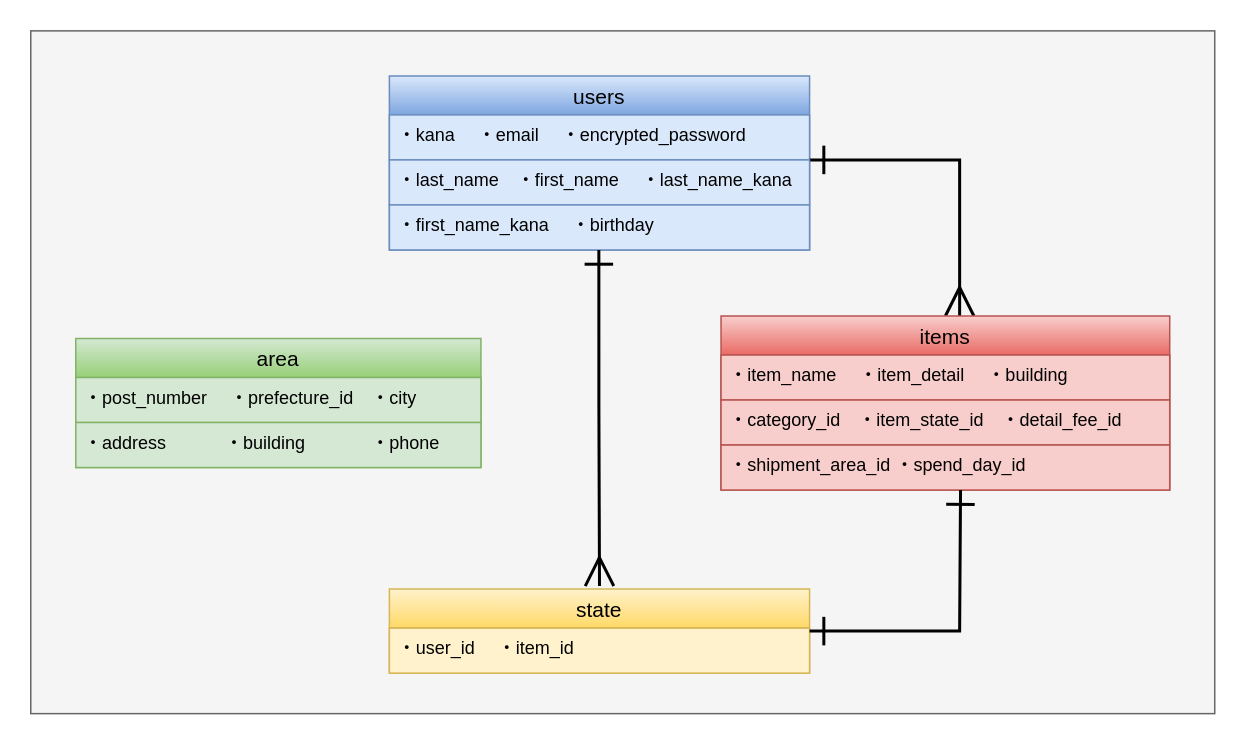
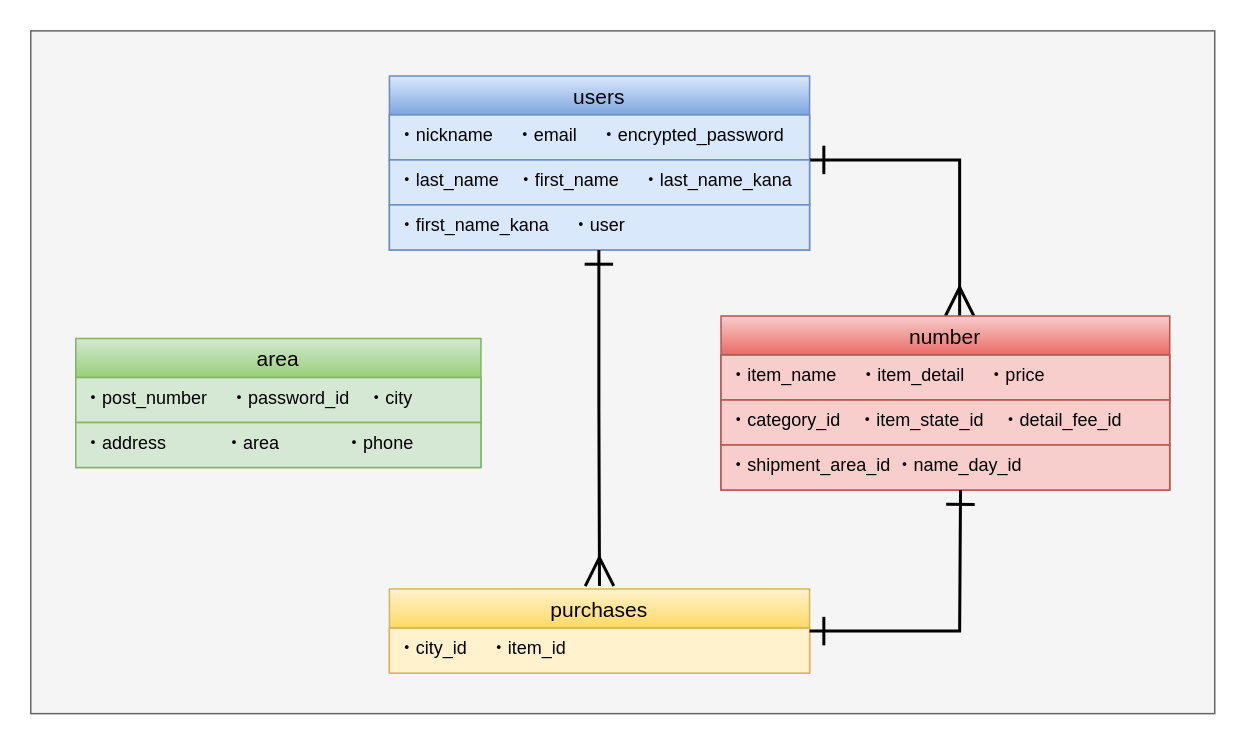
(579, 135) -> (597, 135)
(538, 225) -> (521, 225)
(944, 337) -> (944, 337)
(904, 375) -> (894, 375)
(268, 398) -> (258, 398)
(276, 443) -> (263, 443)
(884, 465) -> (879, 465)
(599, 610) -> (599, 610)
(491, 648) -> (488, 648)
